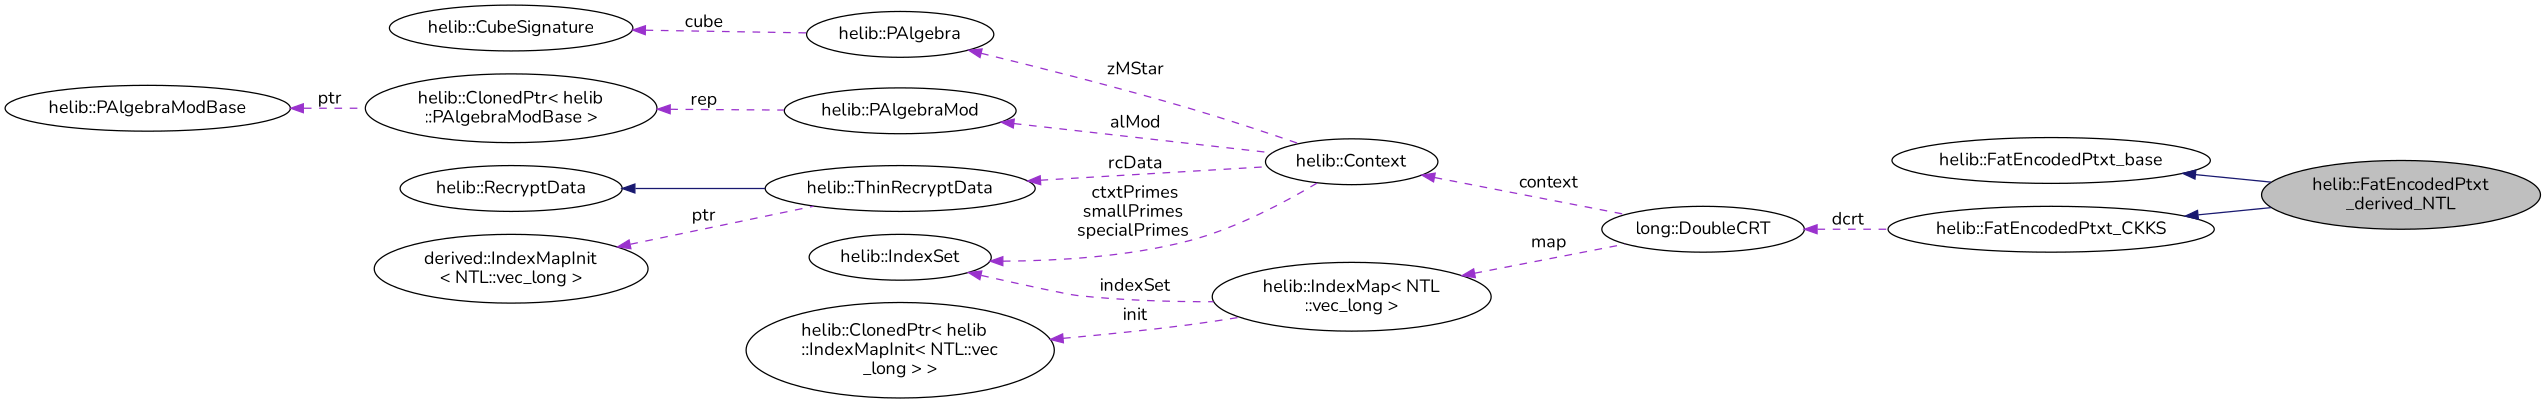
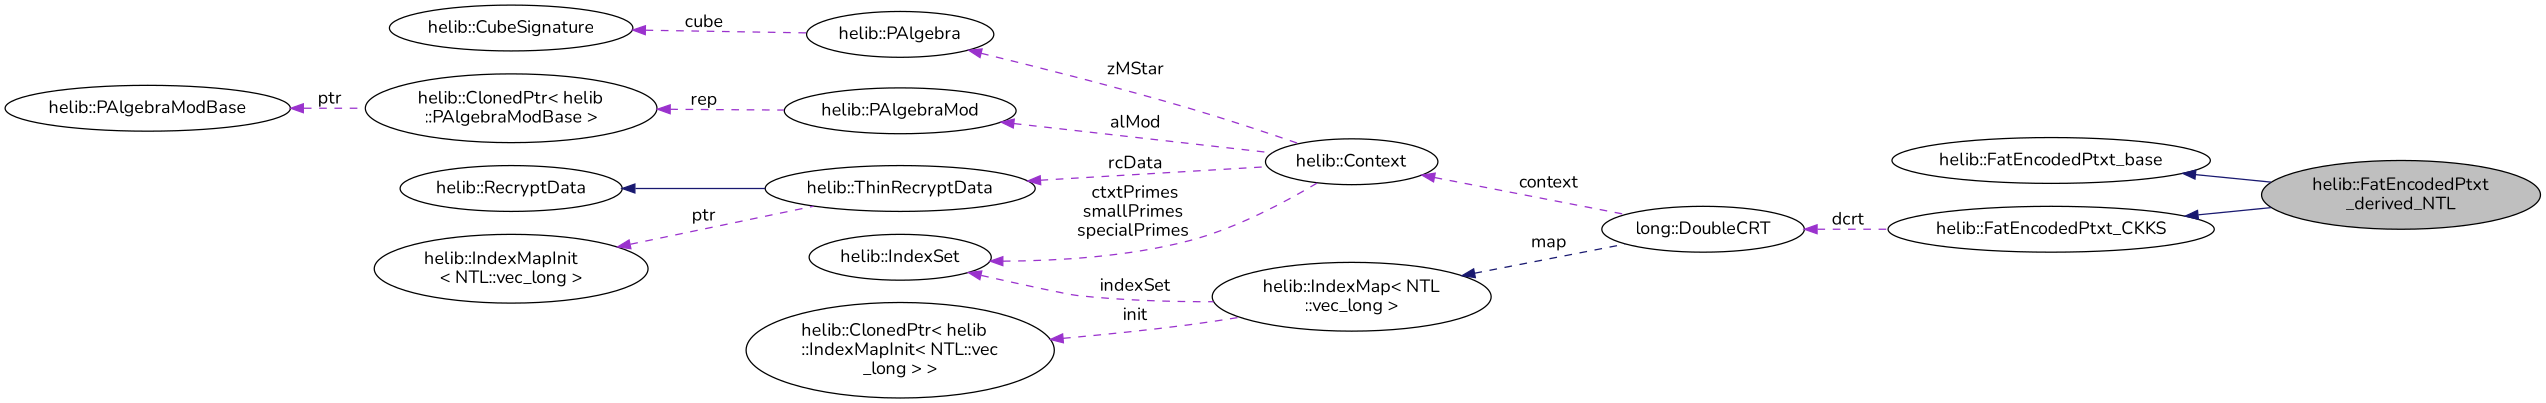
(1550, 259) -> (1550, 259)
(511, 269) -> (511, 269)
